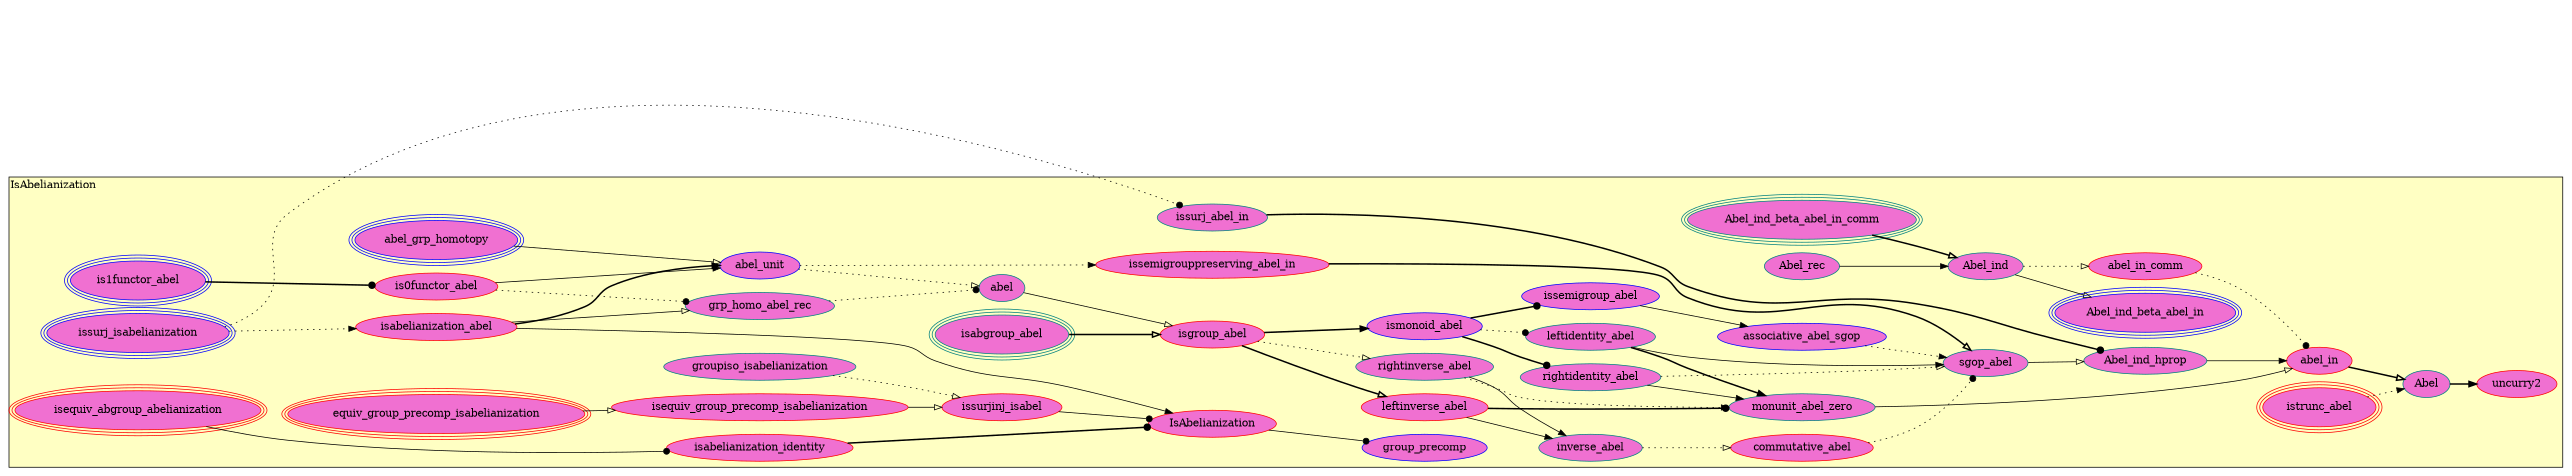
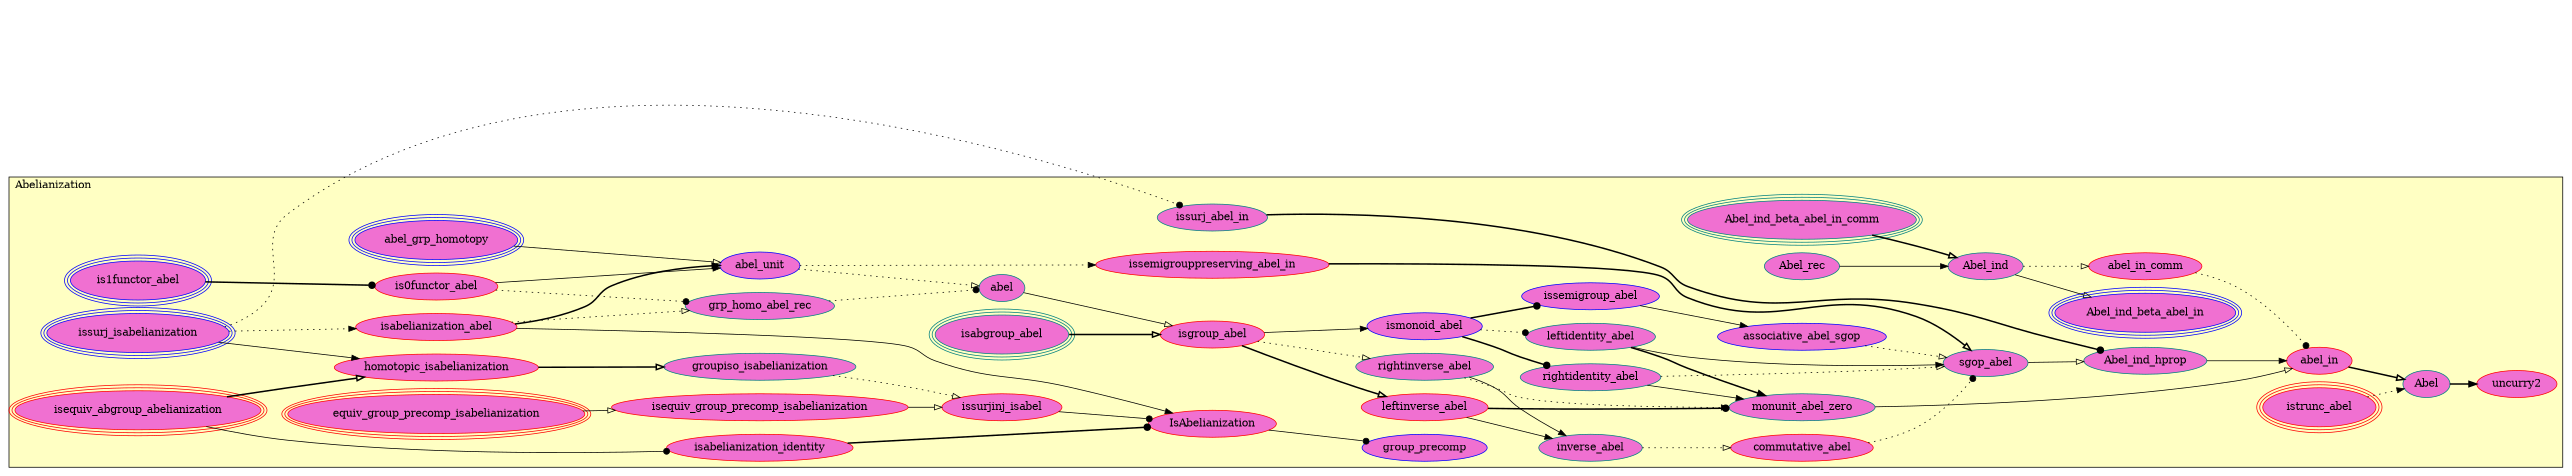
(53, 186) -> (53, 186)
(597, 317) -> (597, 317)
(1312, 331) -> (1312, 331)
(1902, 351) -> (1902, 351)
none -> (436, 368)
